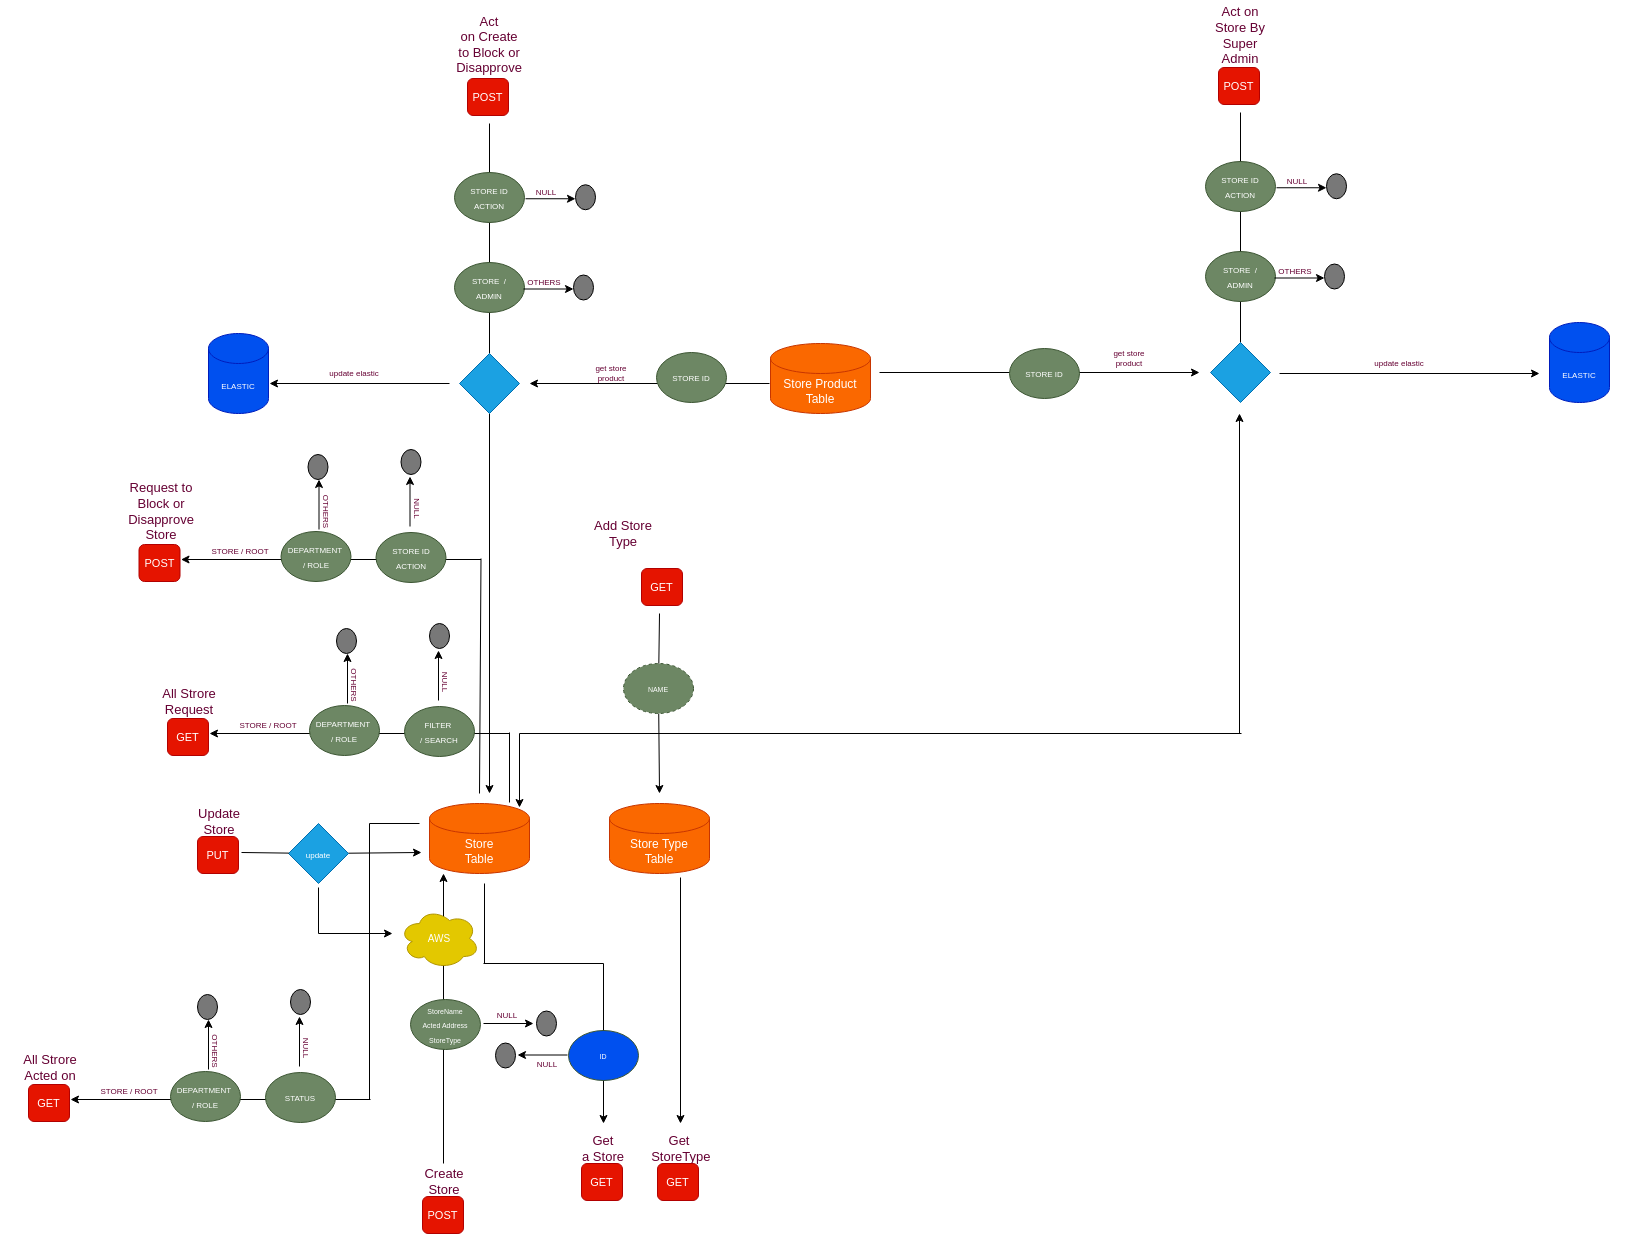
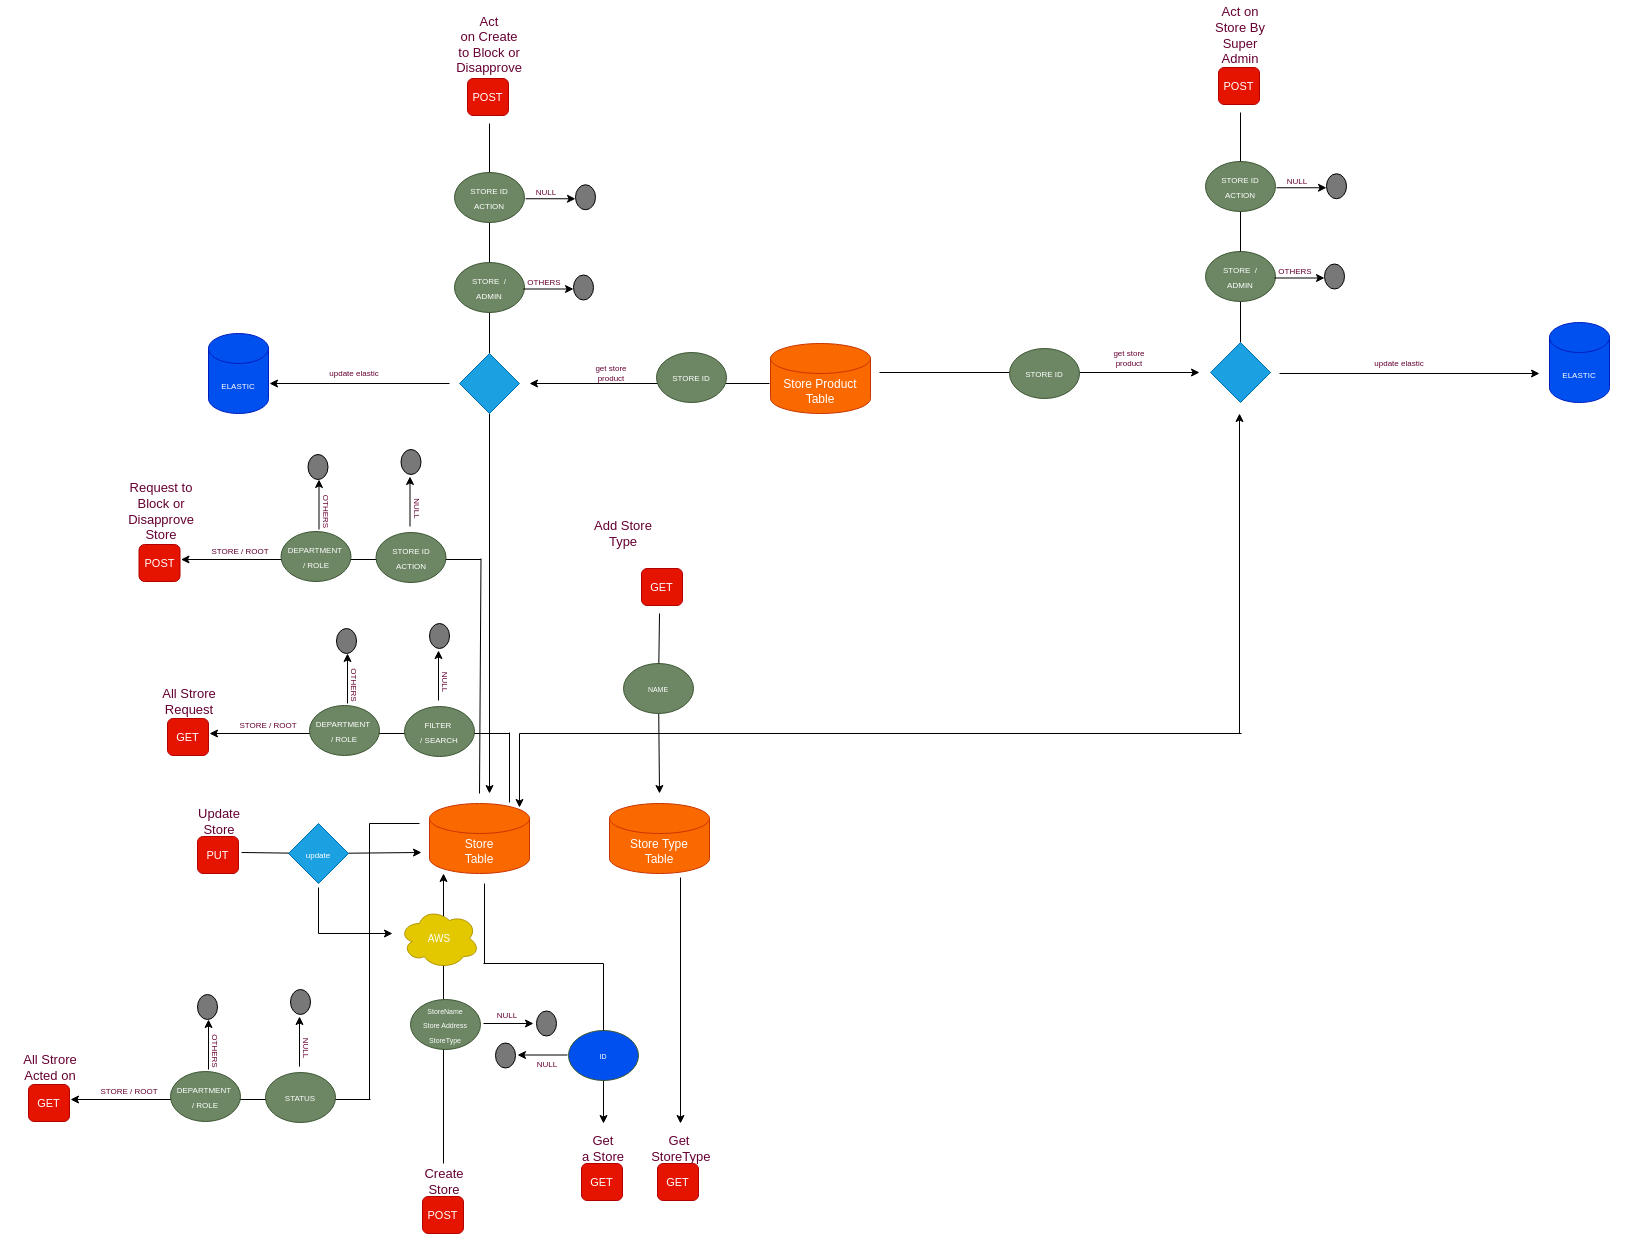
(659, 689) -> (659, 689)
(446, 1025) -> (446, 1025)
